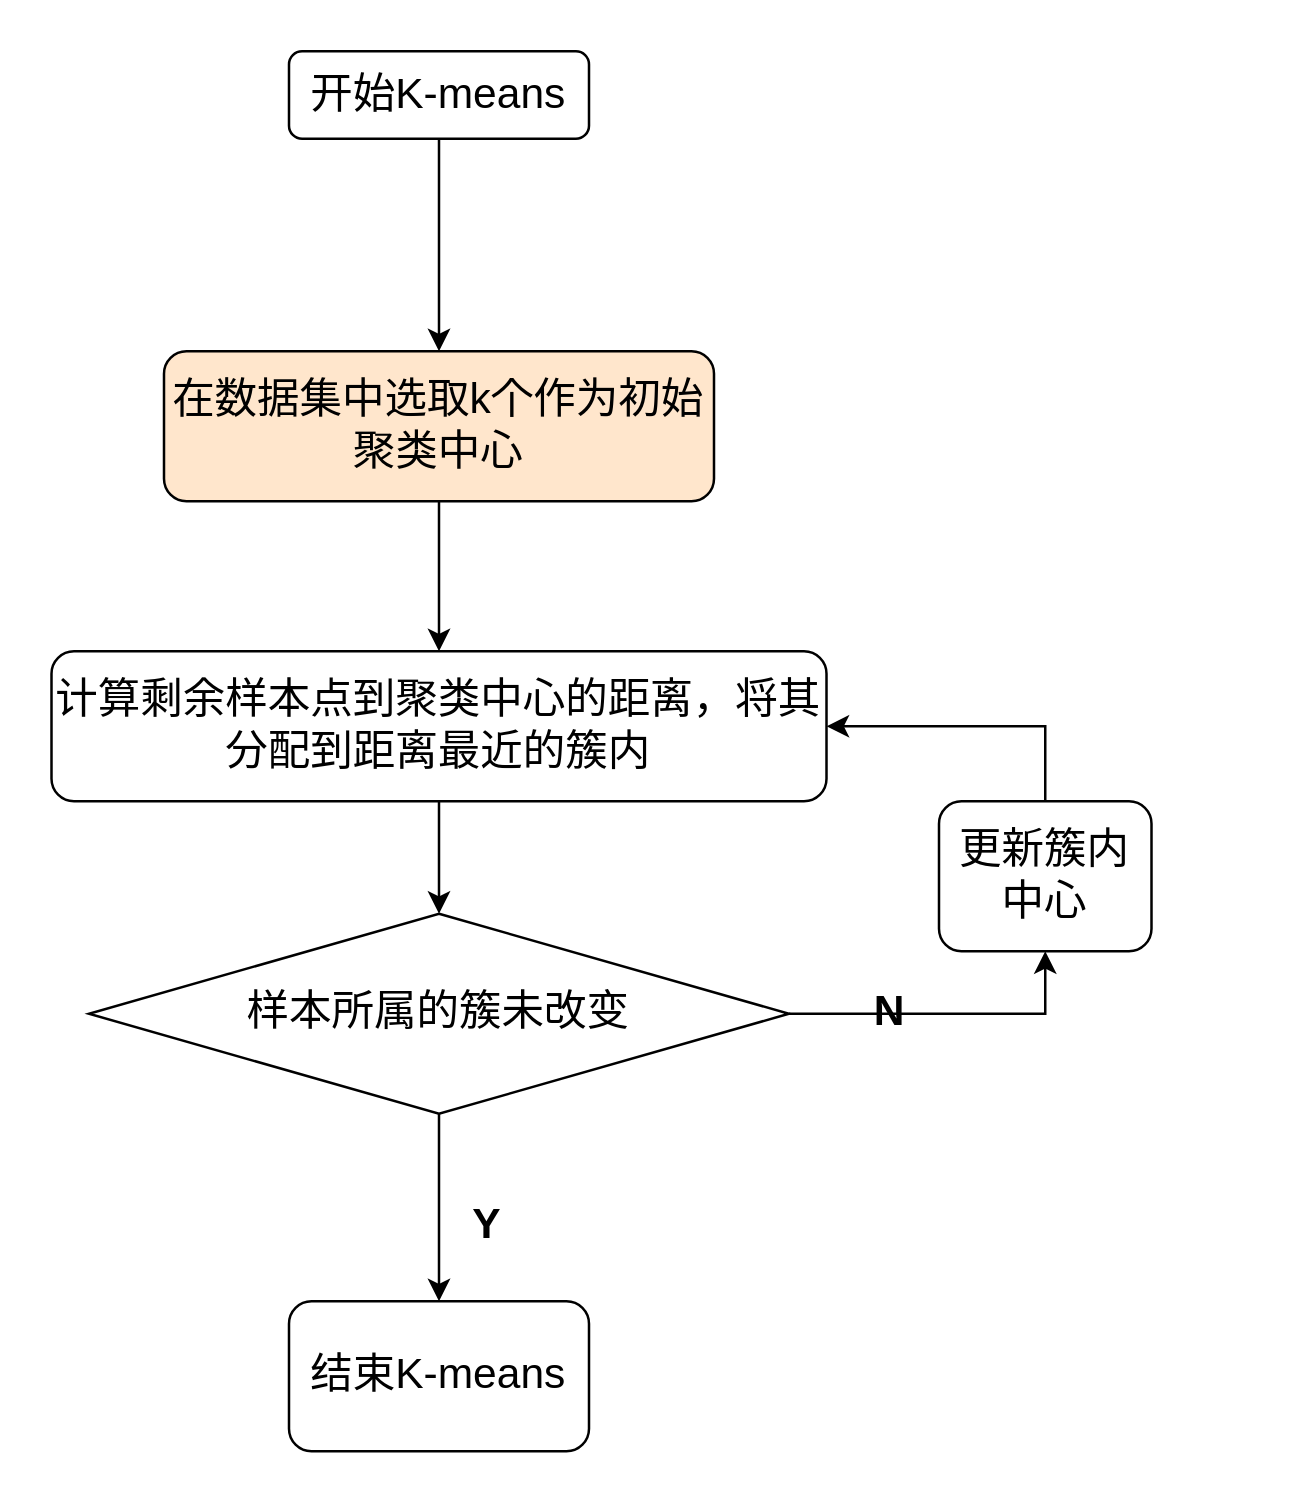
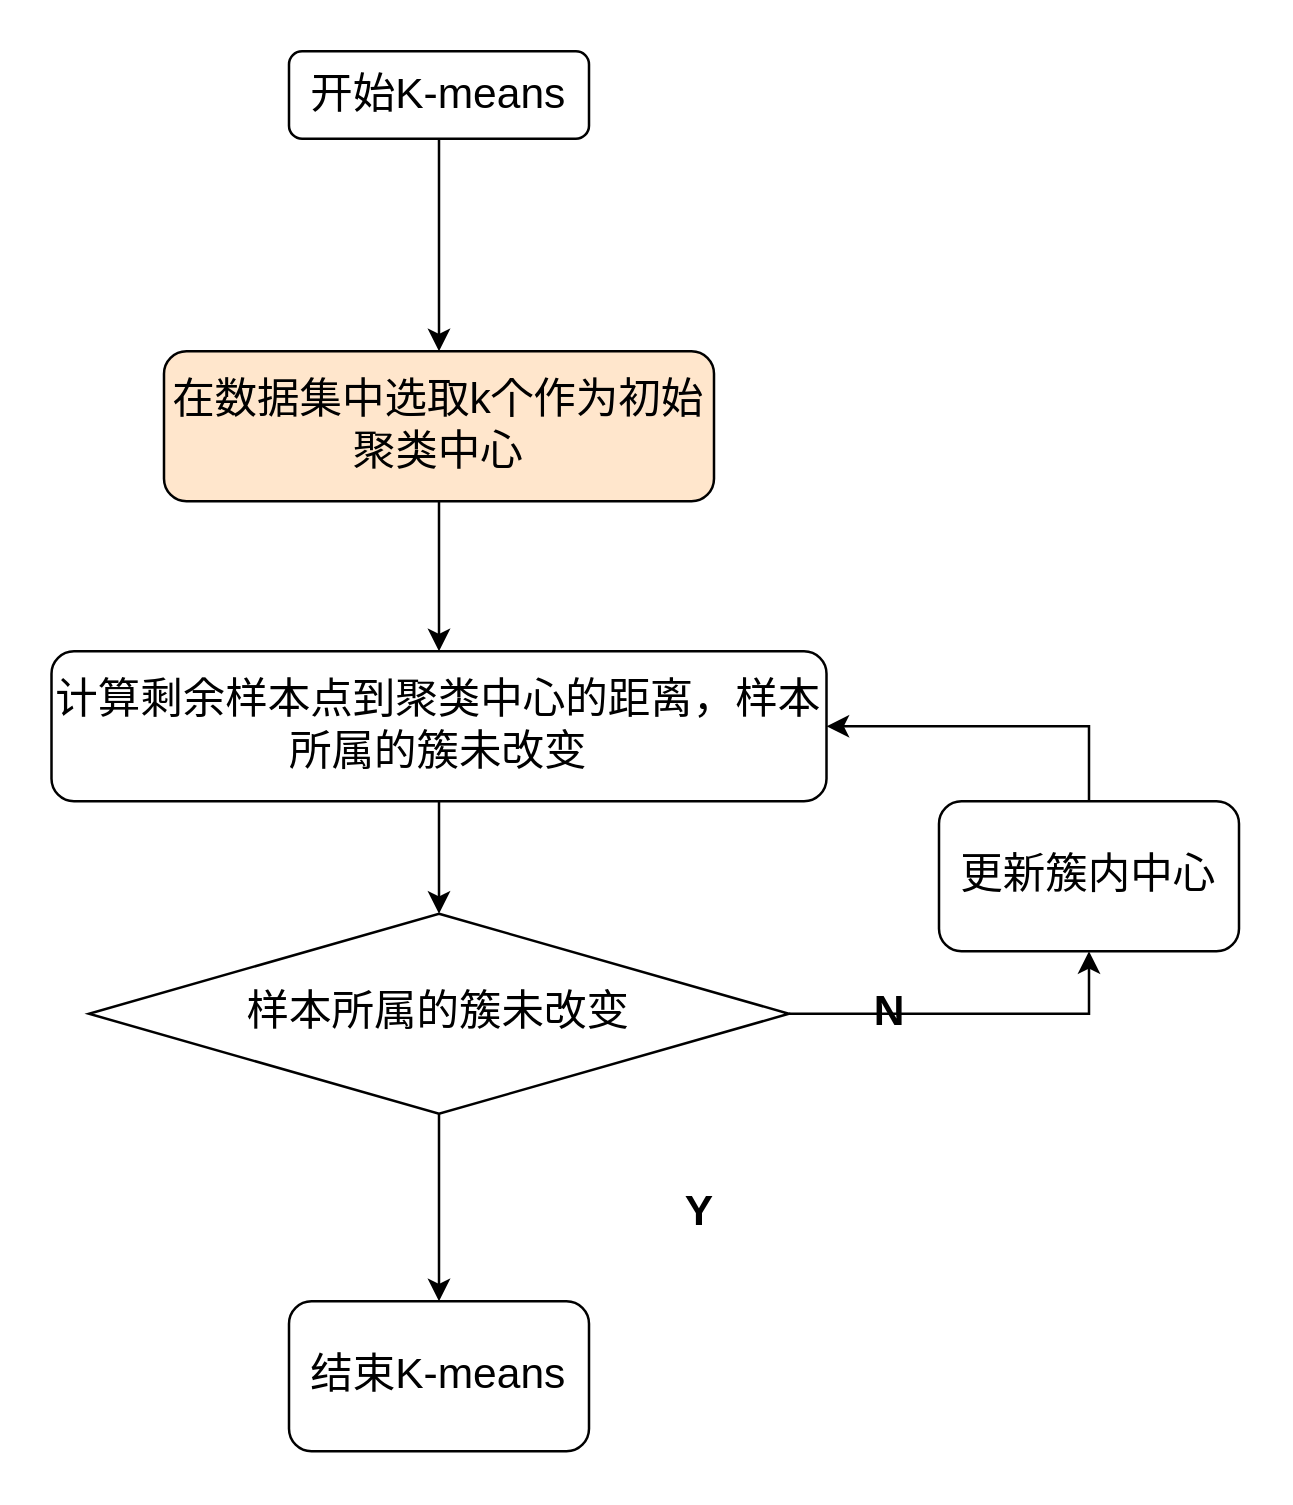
(439, 726) -> (439, 726)
(1045, 876) -> (1089, 876)
(486, 1226) -> (699, 1214)
